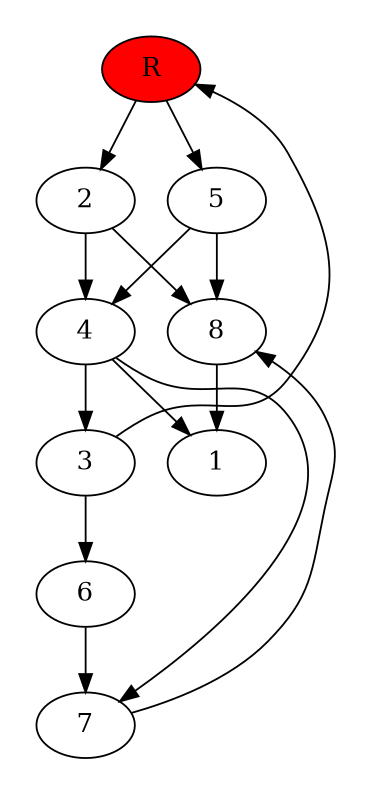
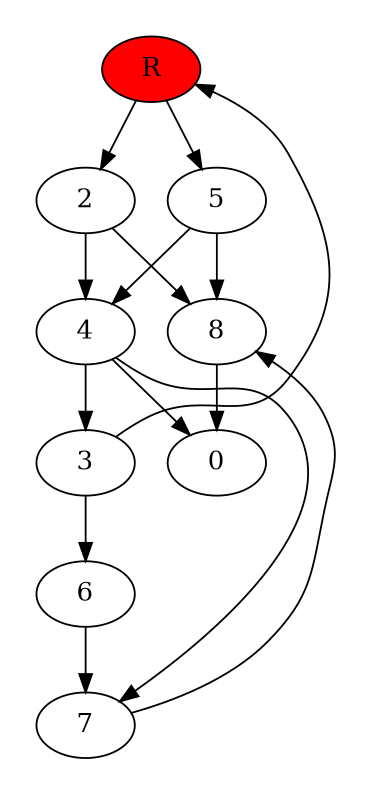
(217, 463) -> (217, 463)
